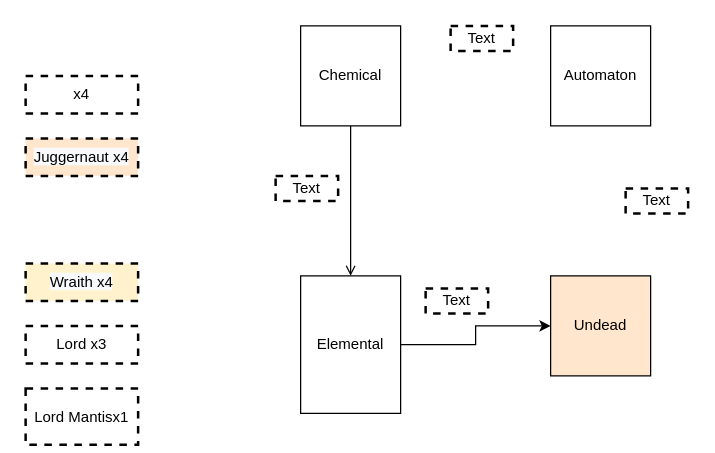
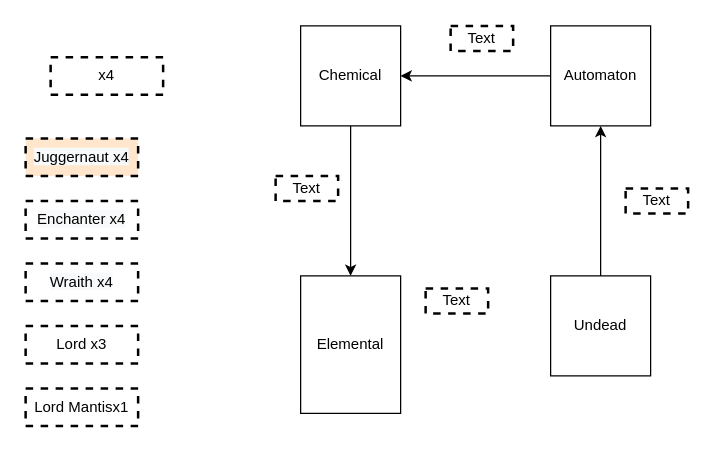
none -> (480, 76)
(82, 94) -> (107, 76)
none -> (601, 205)
none -> (82, 219)
(351, 268) -> (351, 266)
(82, 282) -> (82, 282)
(601, 326) -> (601, 326)
(476, 339) -> none
(82, 416) -> (82, 407)
